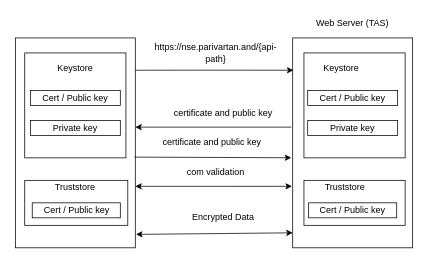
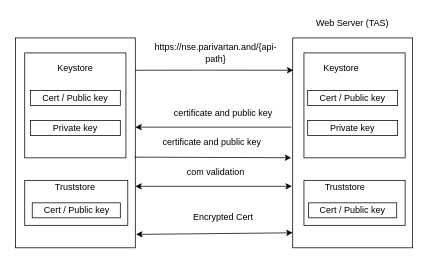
(224, 218) -> (224, 218)
